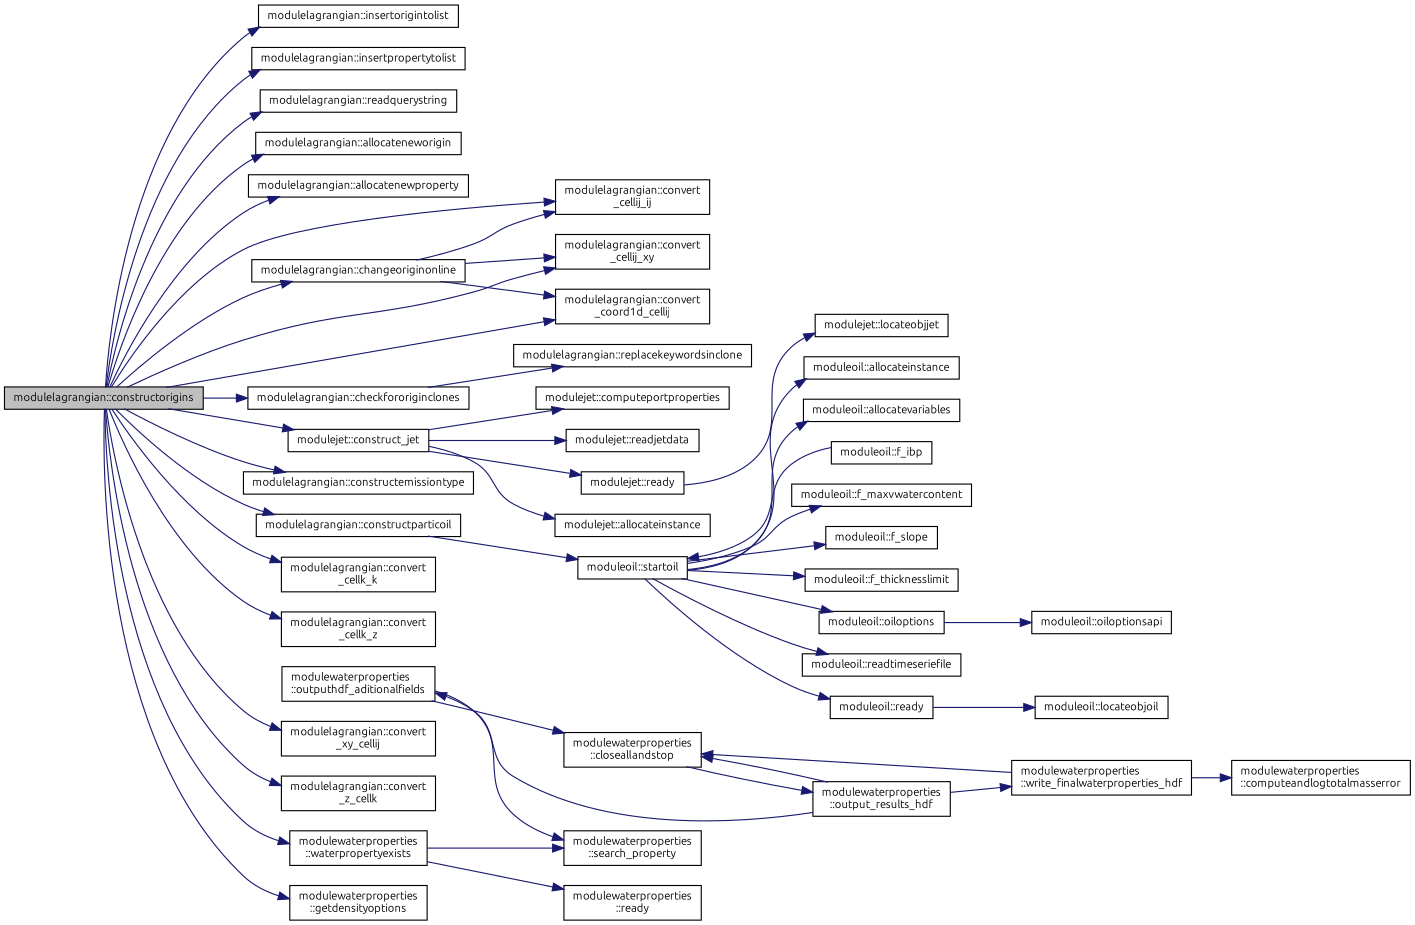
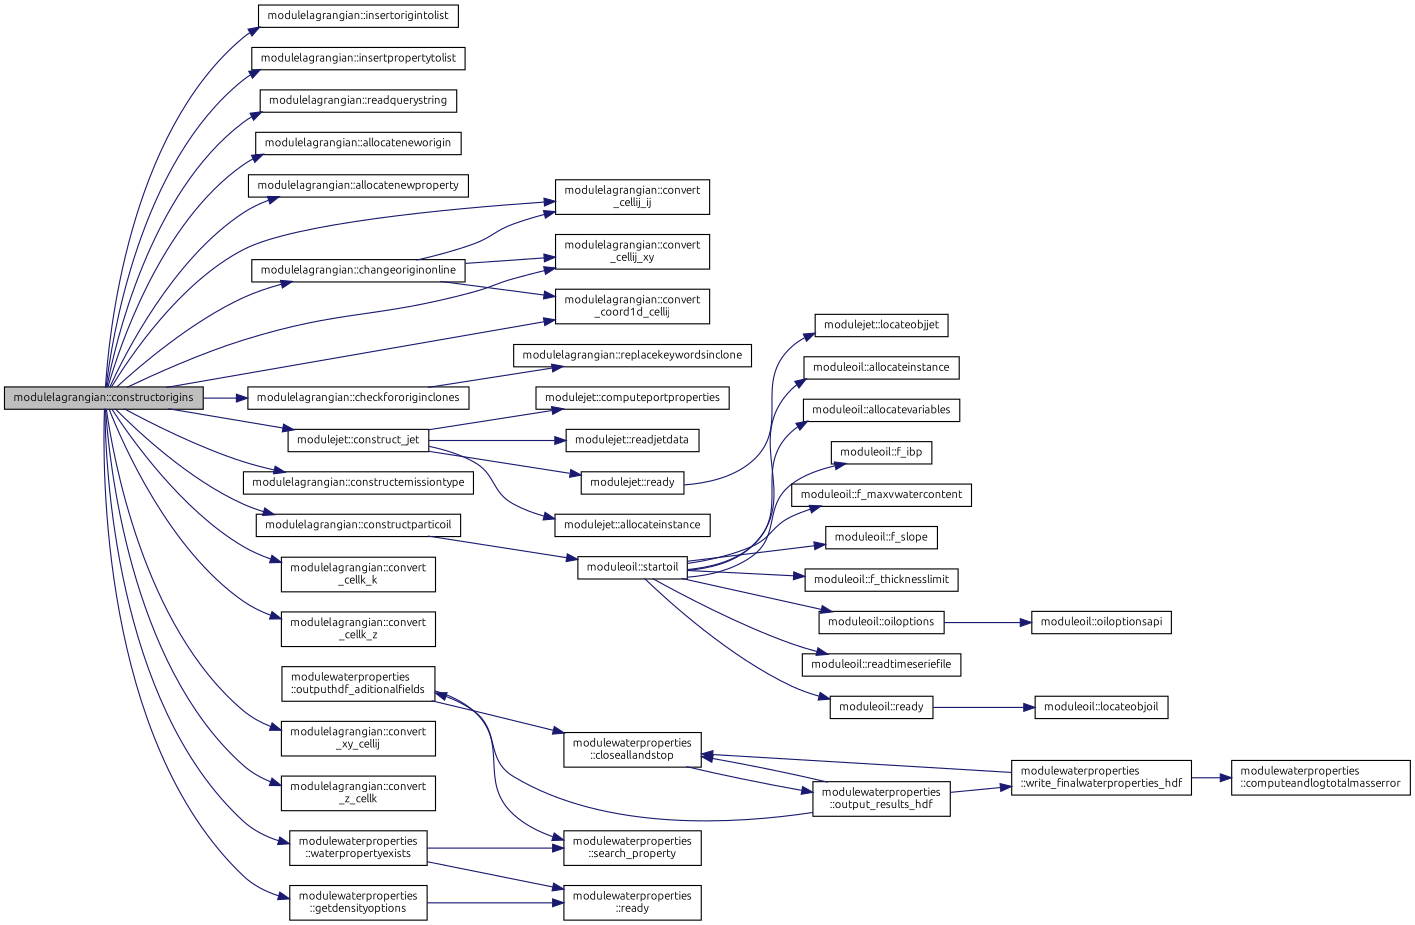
(780, 477) -> (783, 493)
none -> (490, 903)
